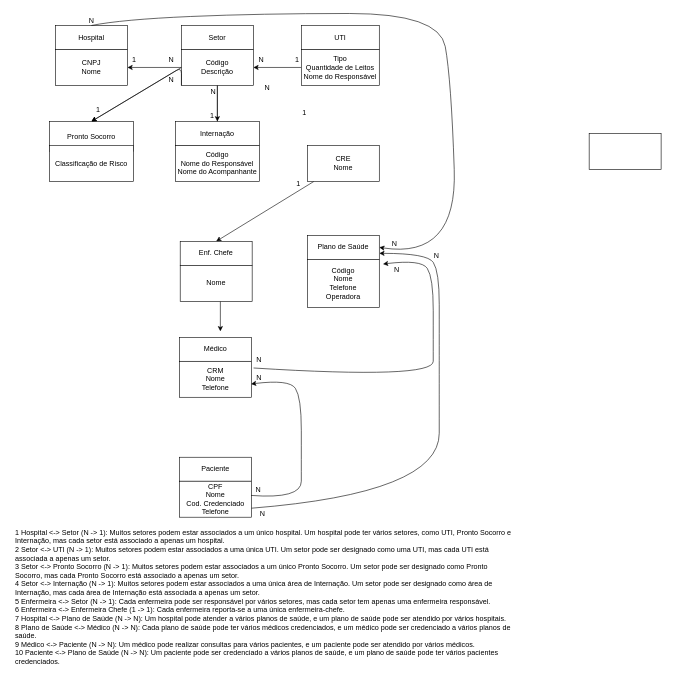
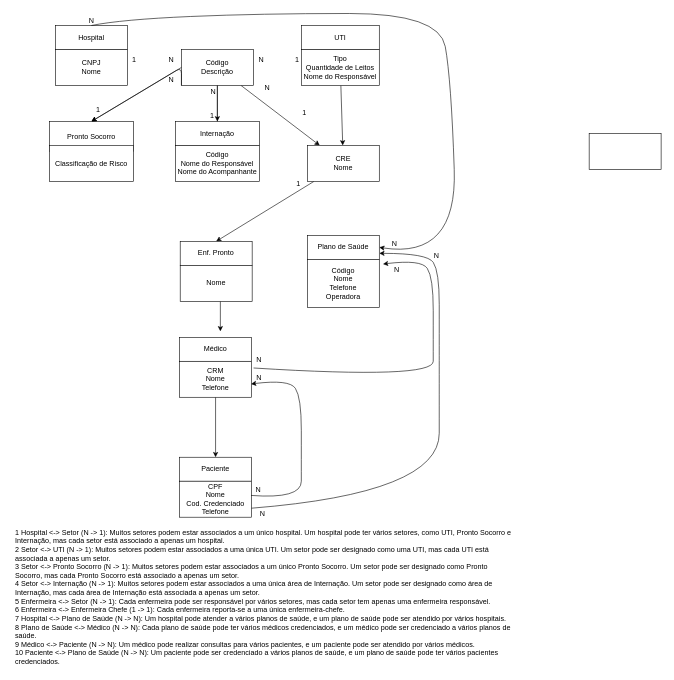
(218, 38) -> none
(154, 68) -> (279, 114)
(279, 68) -> (342, 105)
(216, 254) -> (216, 254)
none -> (216, 426)
